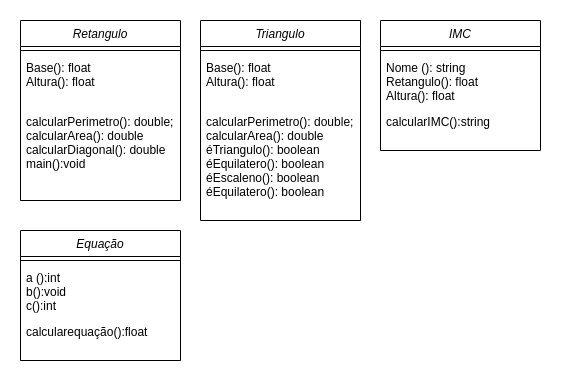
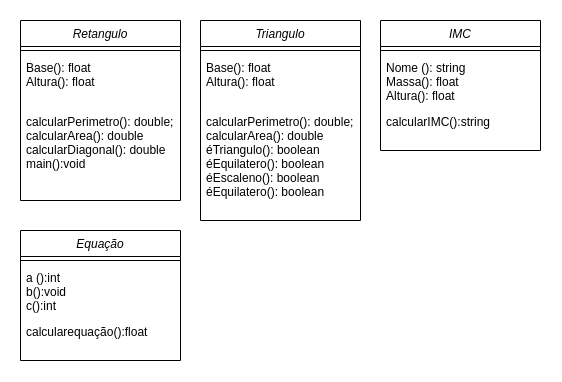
(430, 68) -> (430, 68)
